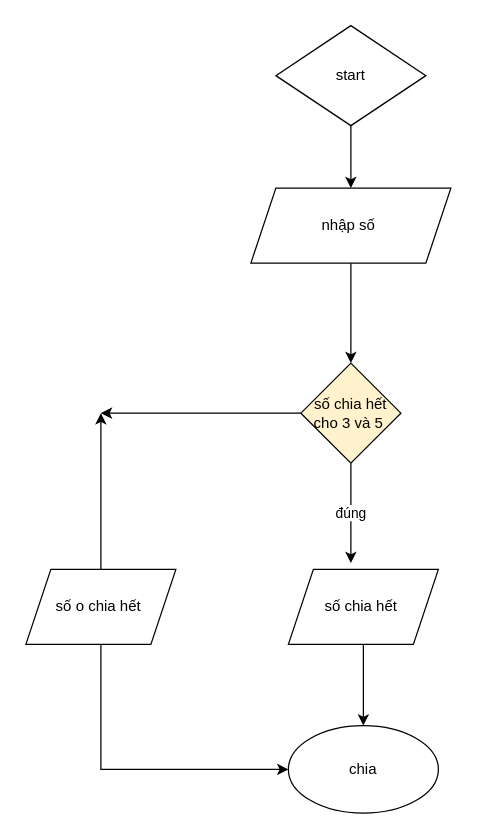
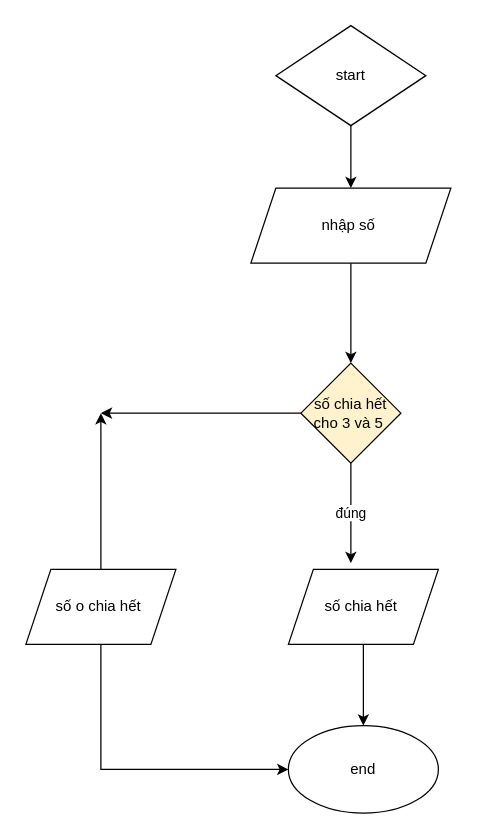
(363, 769) -> (363, 769)
